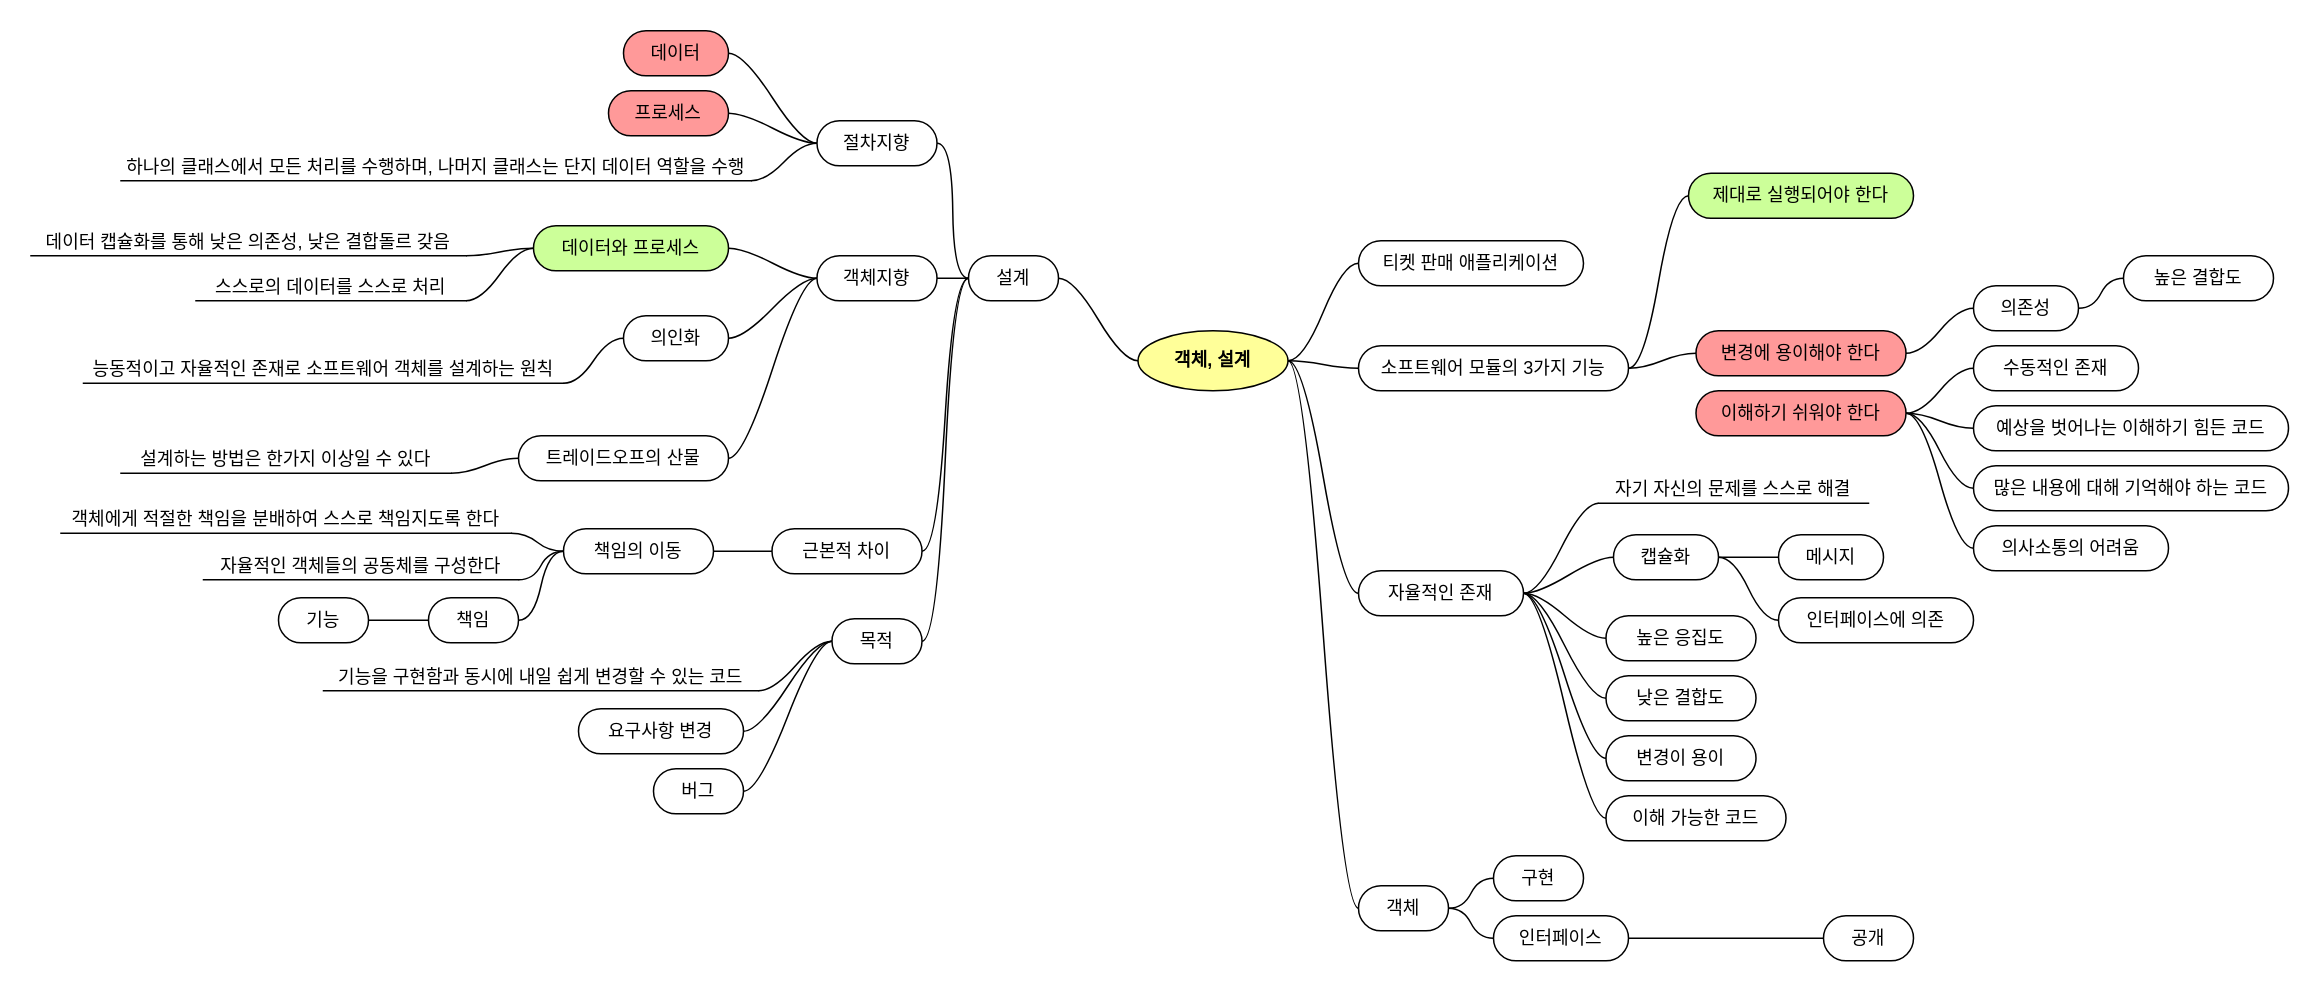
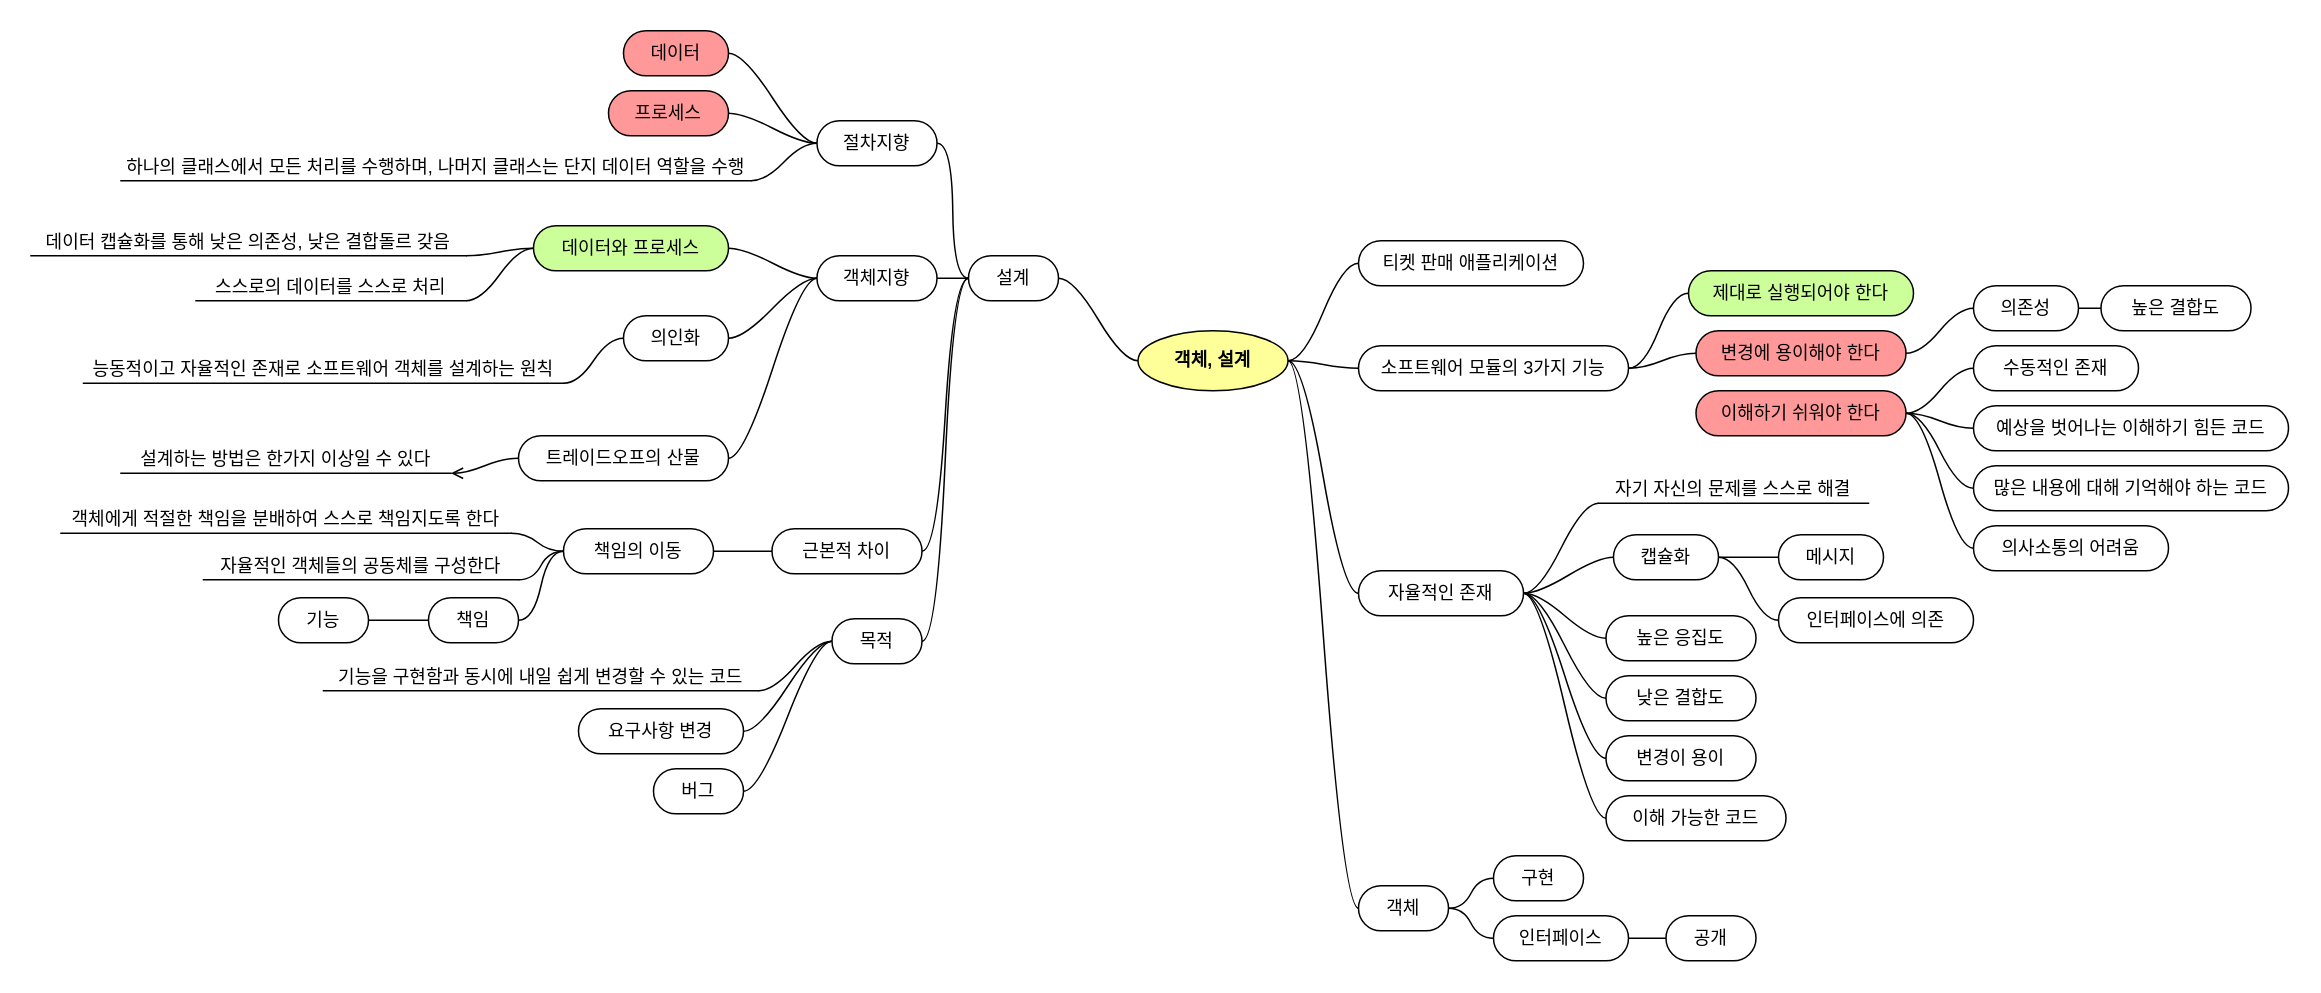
(1801, 196) -> (1801, 293)
(2198, 278) -> (2176, 308)
(457, 473) -> (458, 473)
(1868, 938) -> (1711, 938)
